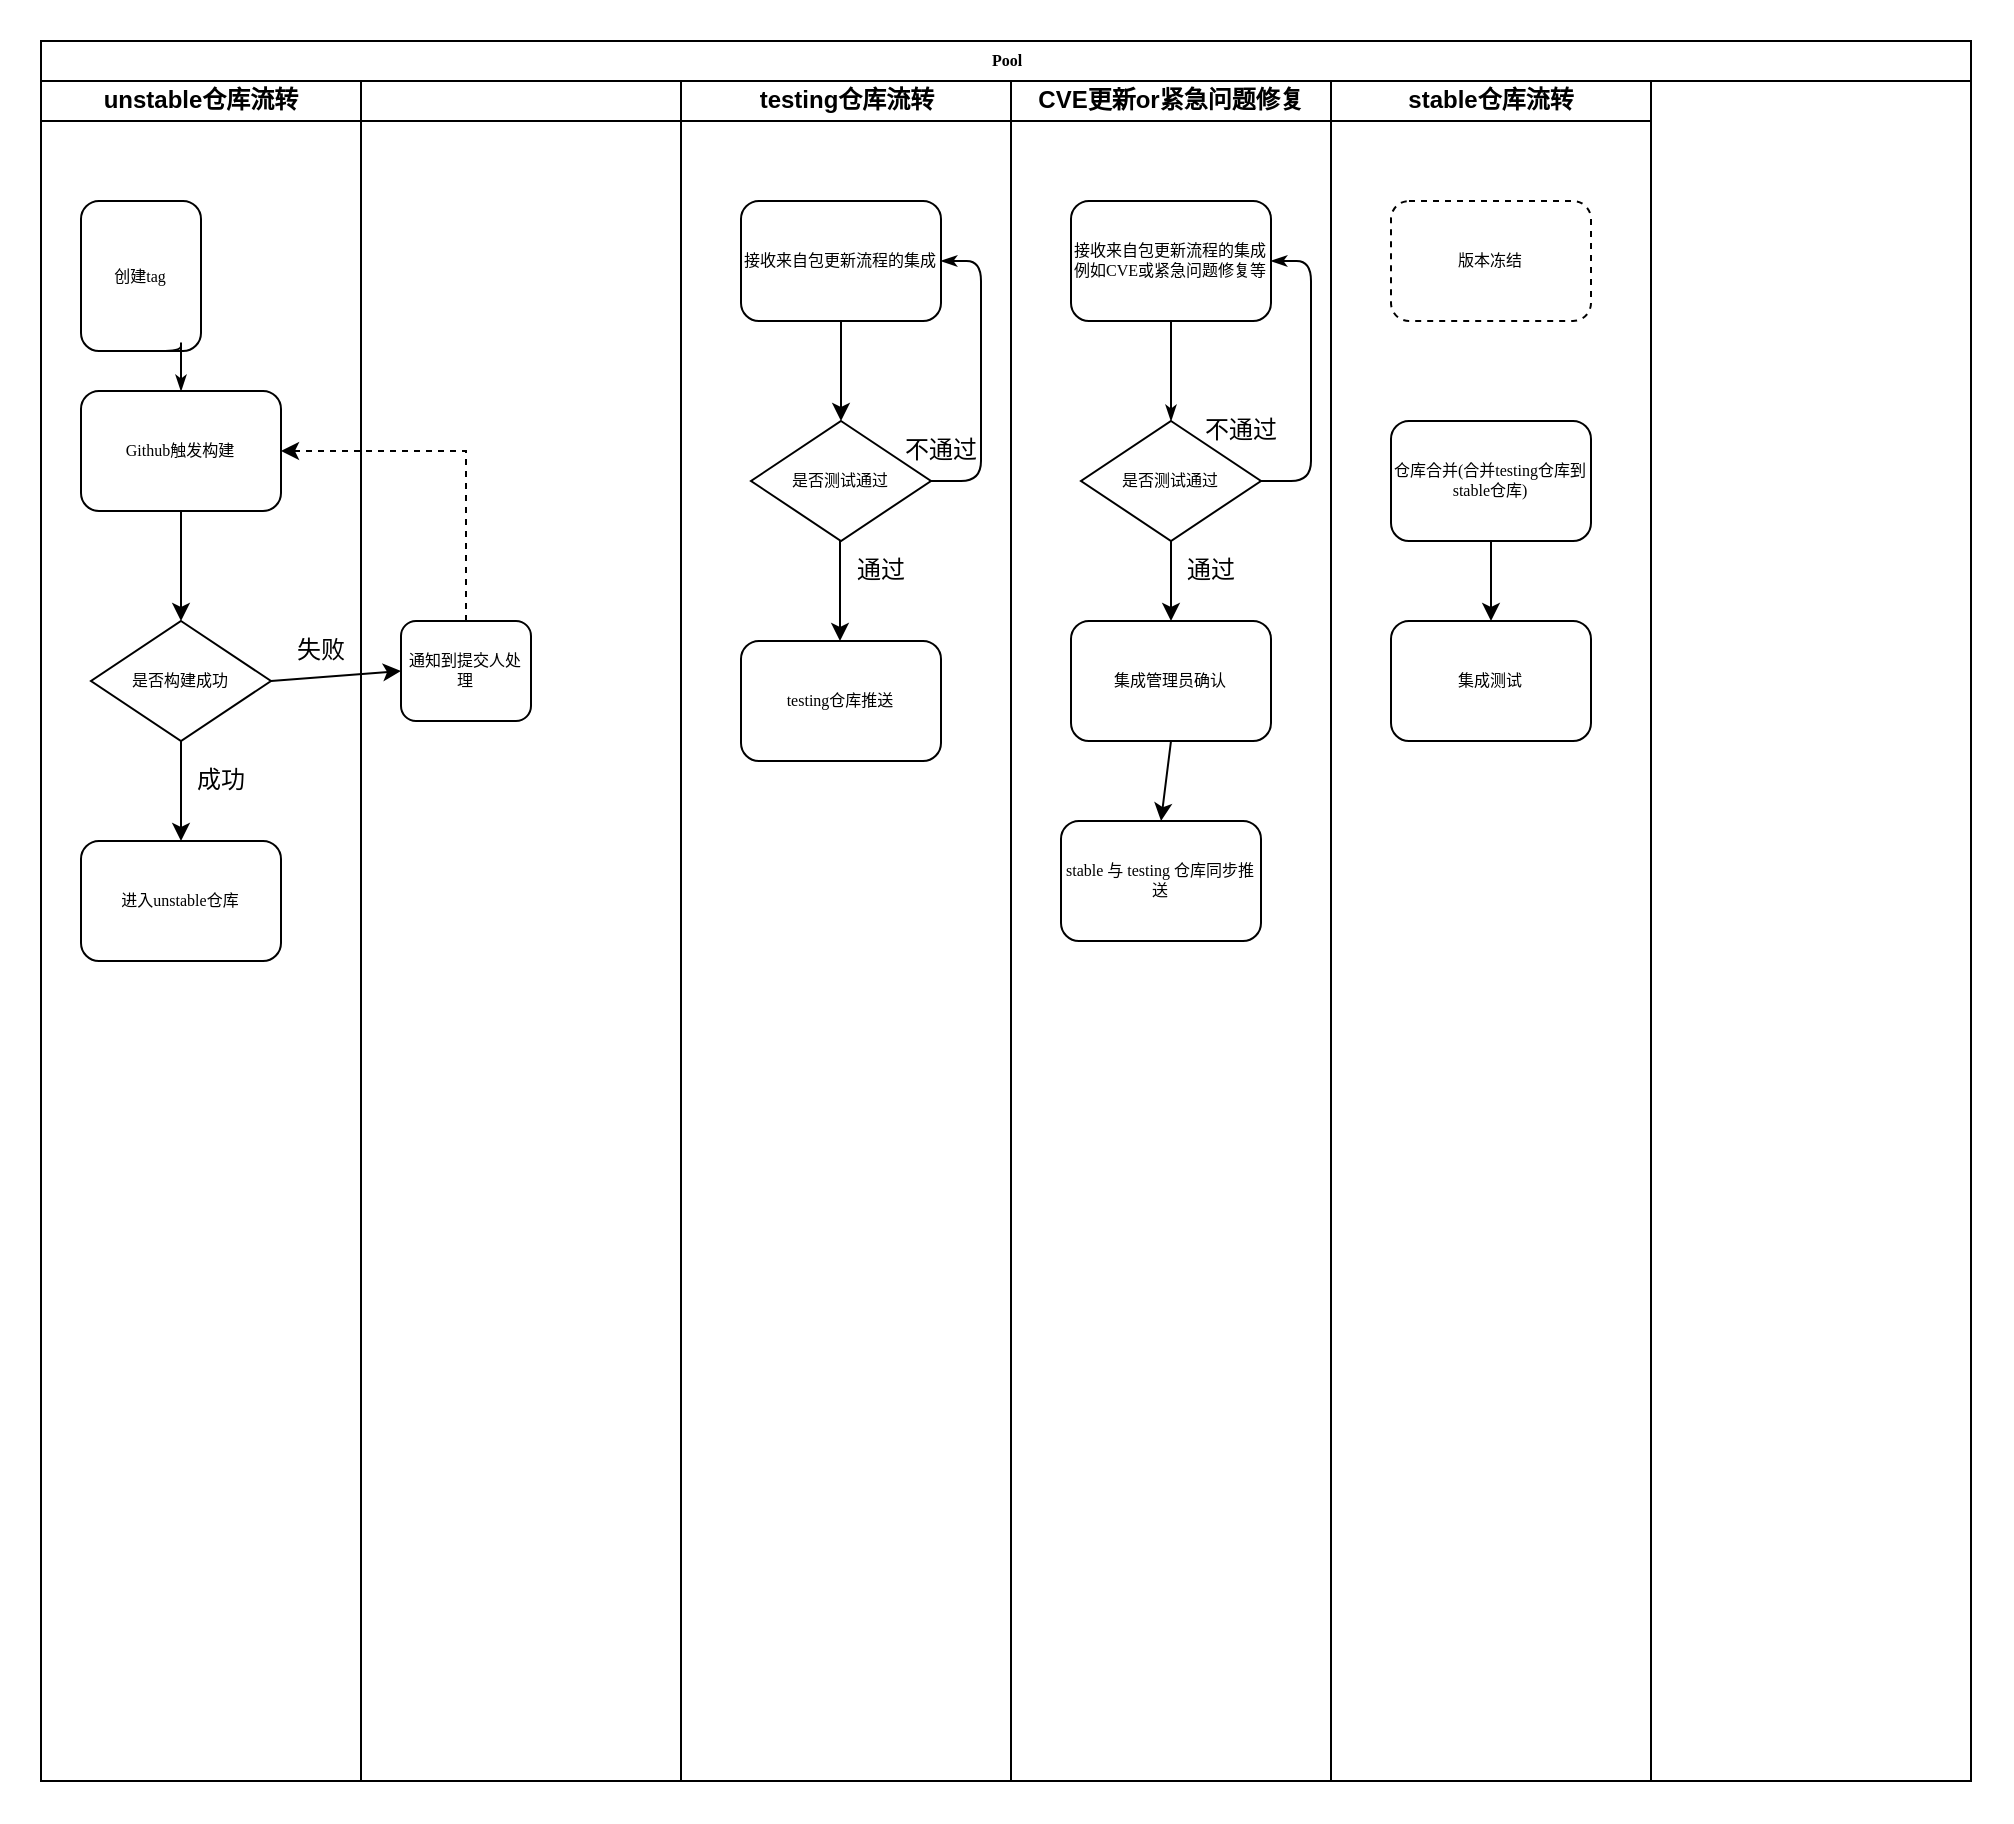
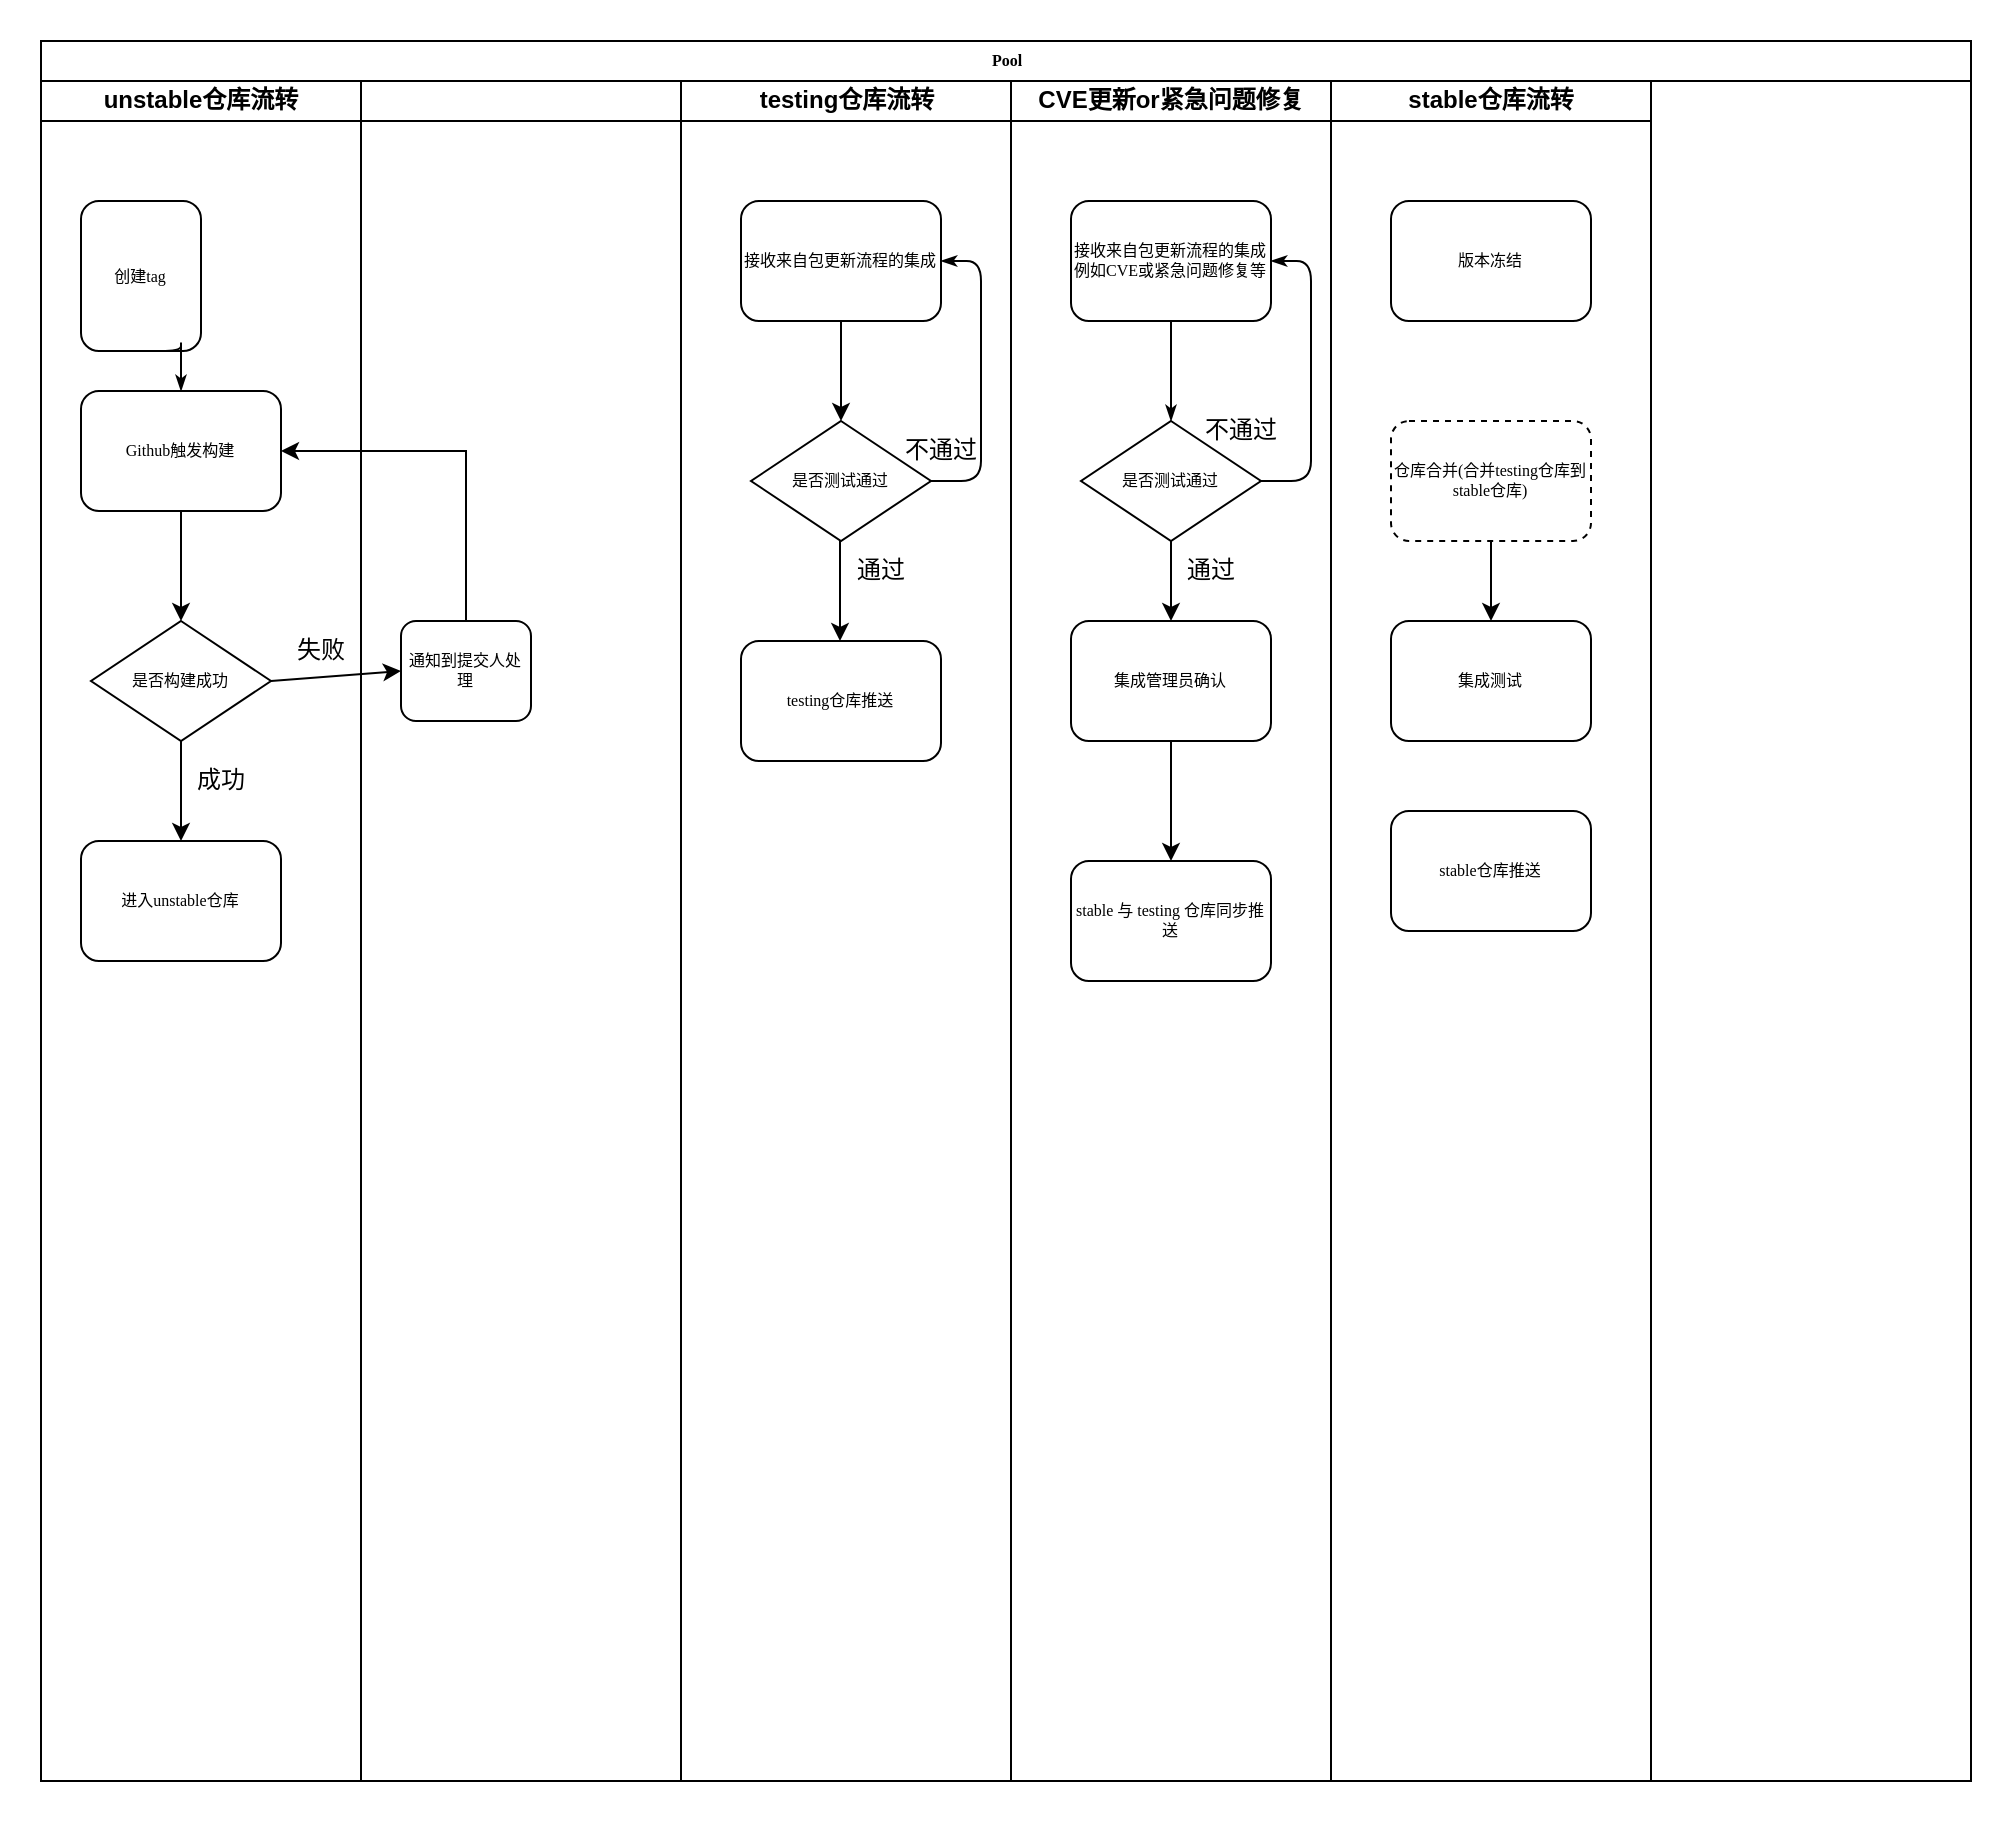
(1491, 261) -> (1491, 261)
(1491, 481) -> (1491, 481)
(466, 483) -> (466, 483)
none -> (1491, 871)
(1161, 881) -> (1171, 921)
